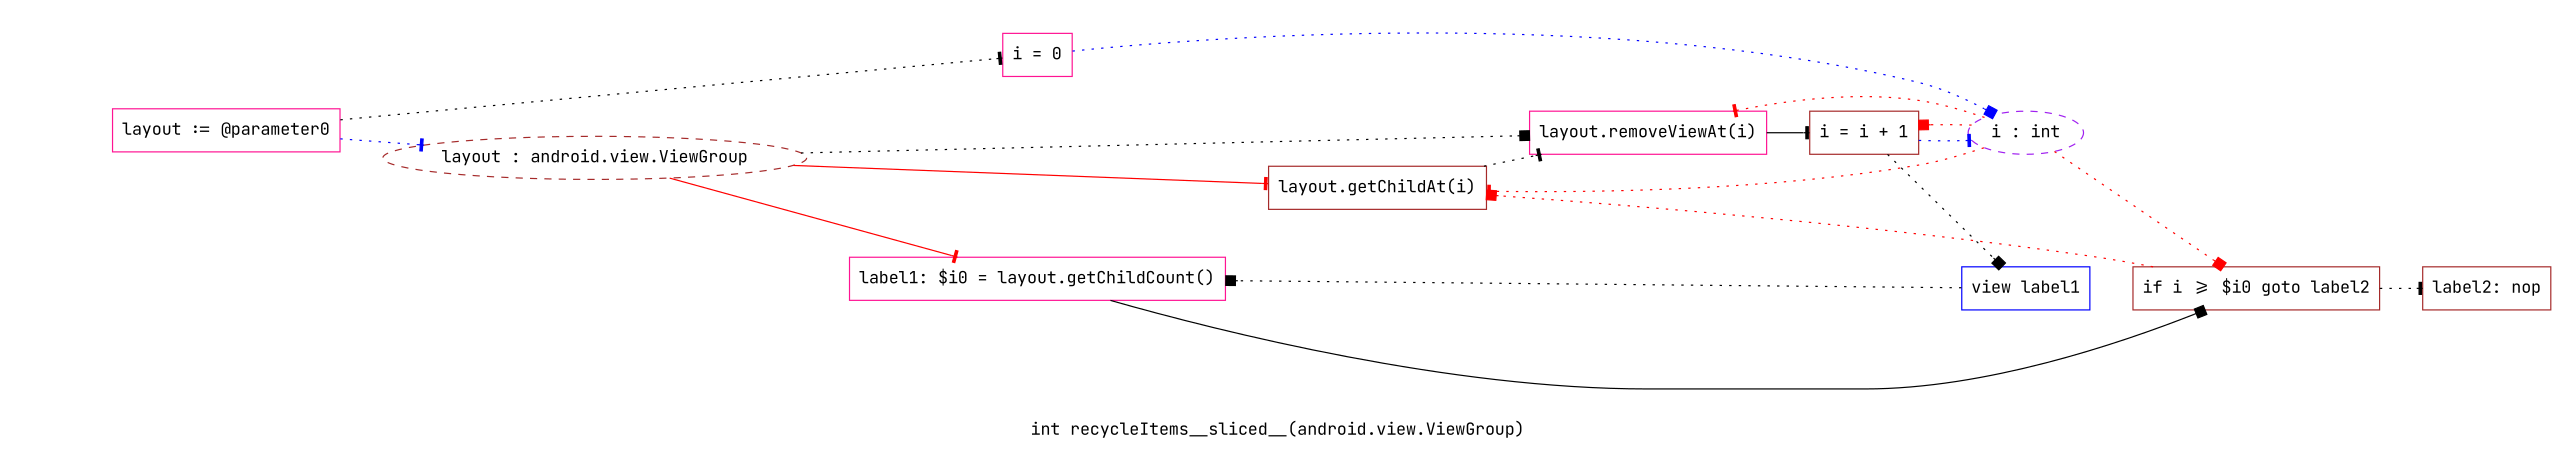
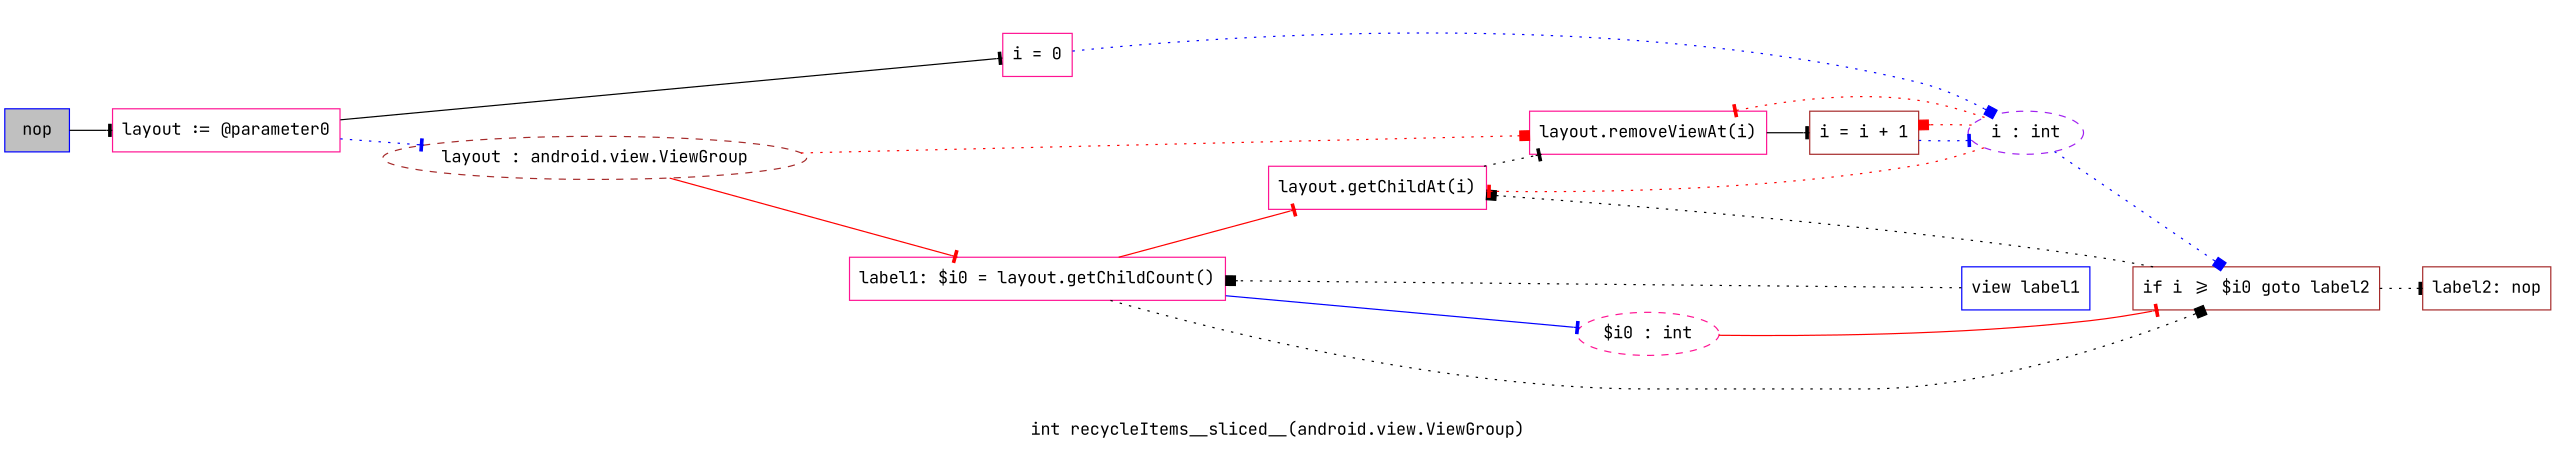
(668, 89) -> (668, 89)
none -> (37, 130)
(1159, 144) -> (1159, 144)
(1028, 174) -> (1204, 234)
(1378, 188) -> (1378, 188)
(1940, 206) -> none
(2134, 206) -> (2134, 206)
(1827, 224) -> (1827, 224)
none -> (1648, 334)
(1653, 389) -> (1653, 389)
